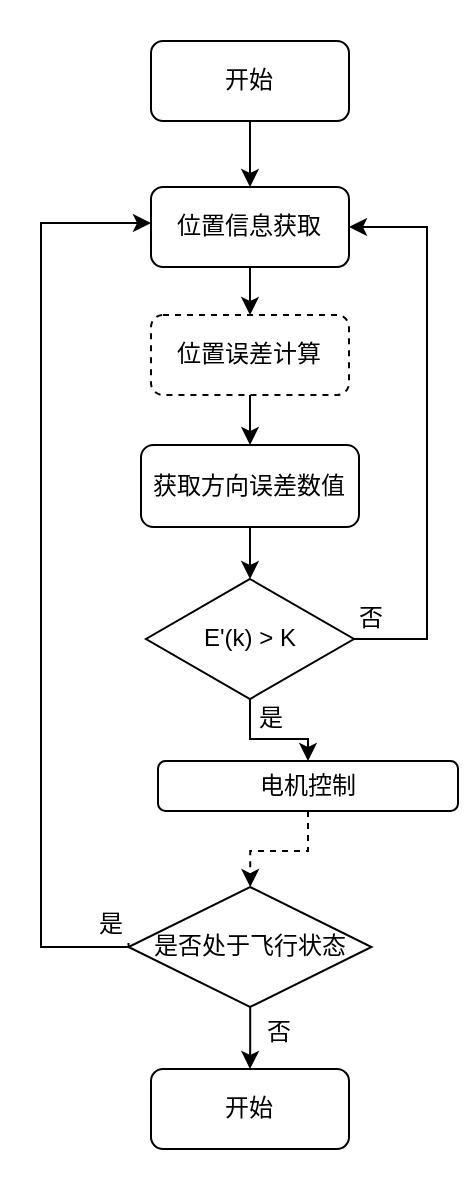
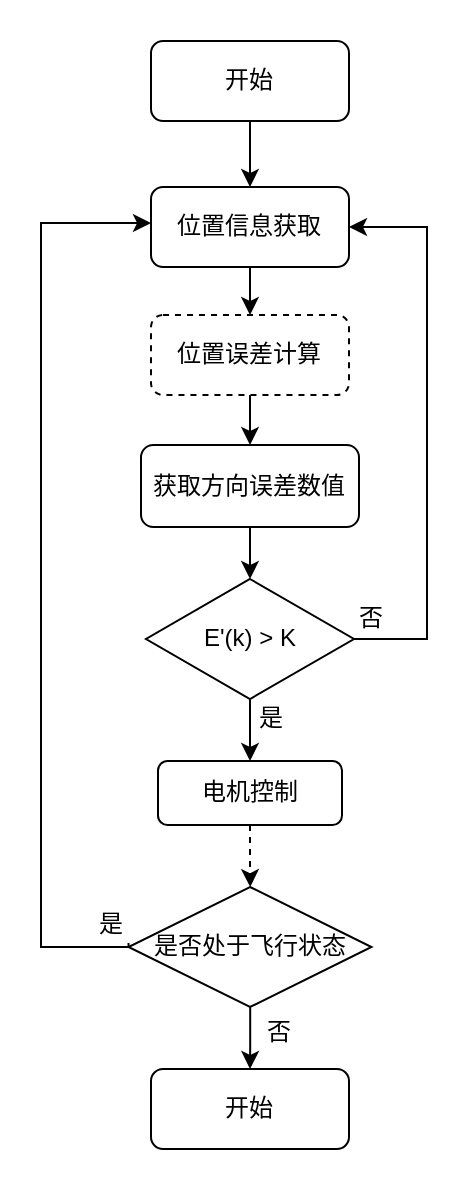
(308, 786) -> (250, 793)
